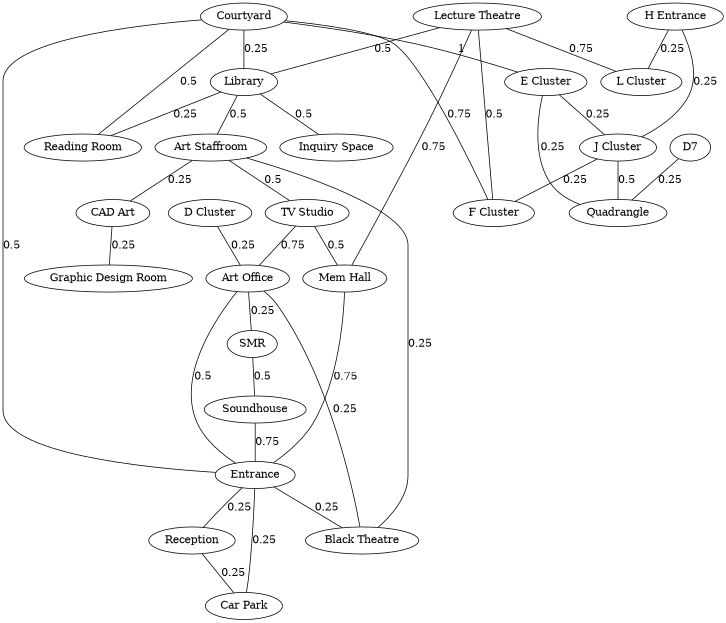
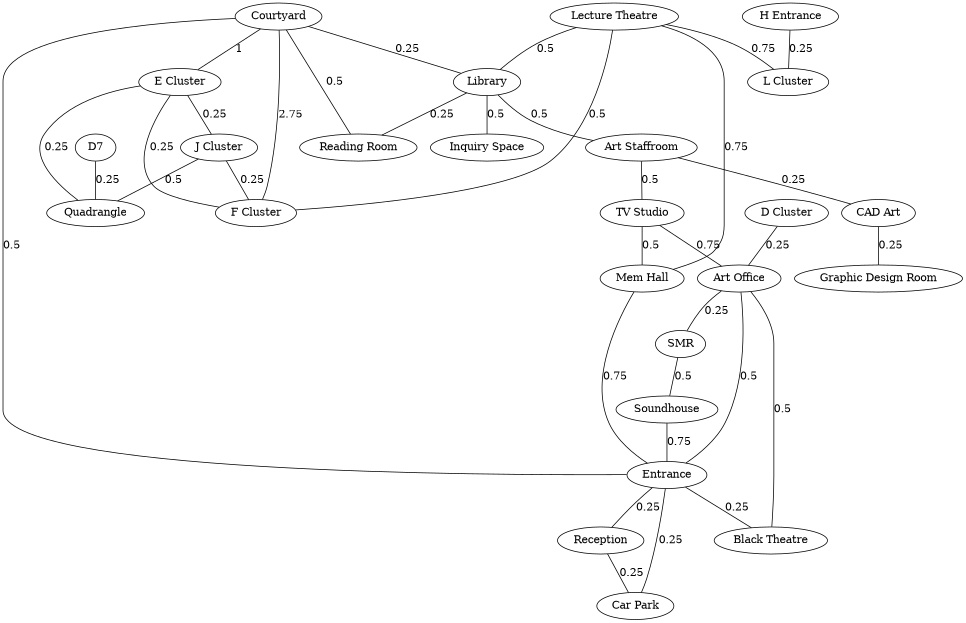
(690, 94) -> none
(459, 115) -> (291, 115)
none -> (146, 173)
(408, 296) -> none
(345, 410) -> (783, 410)
